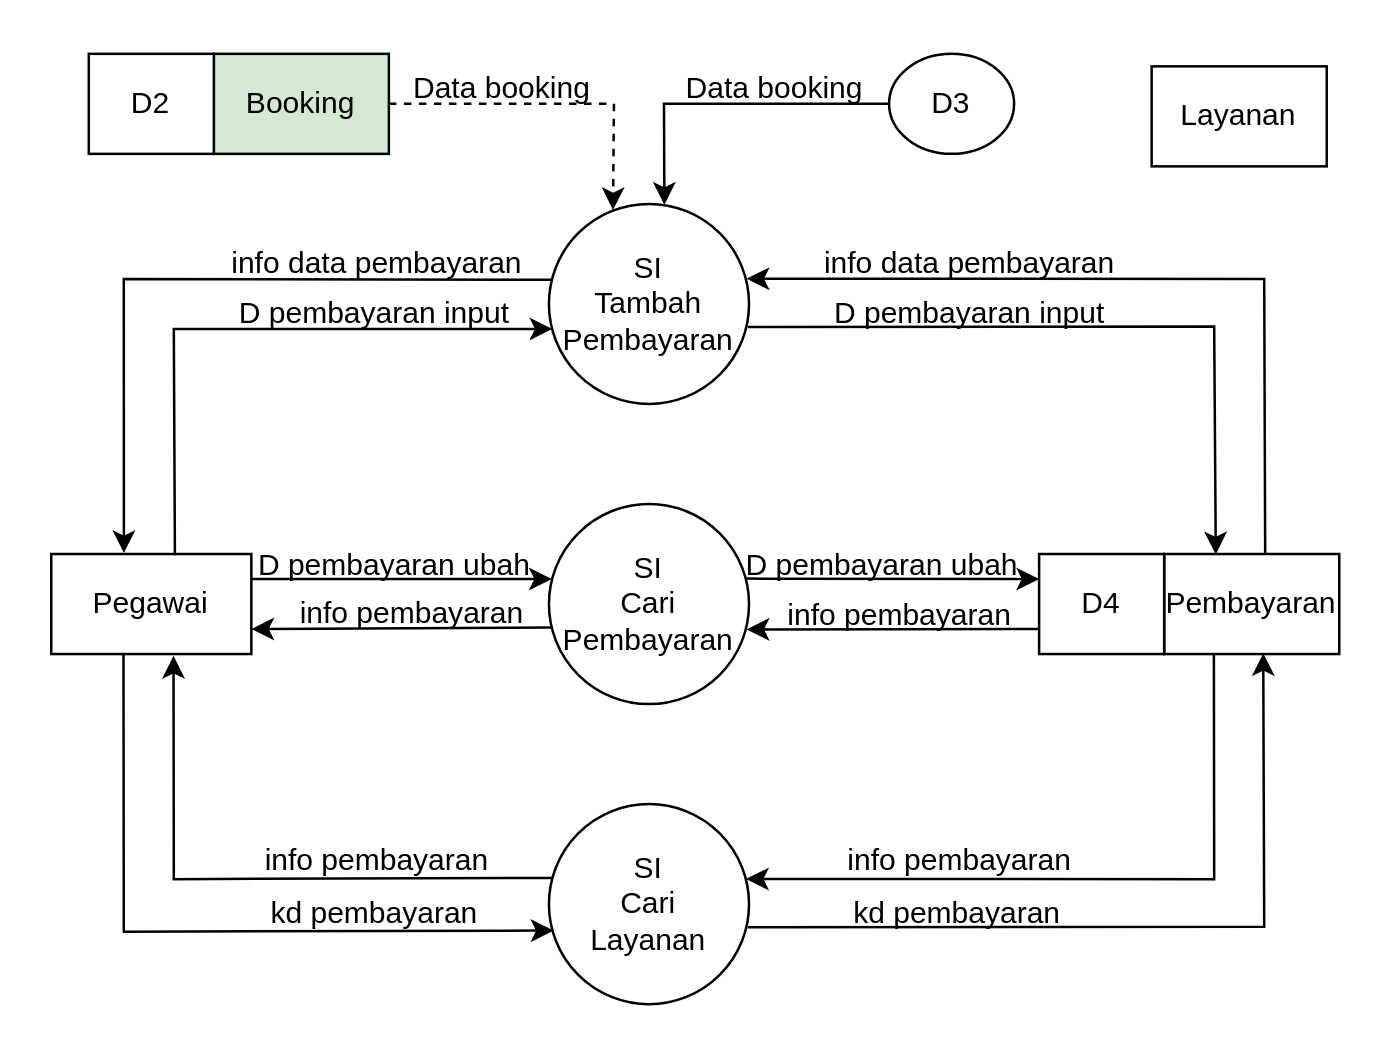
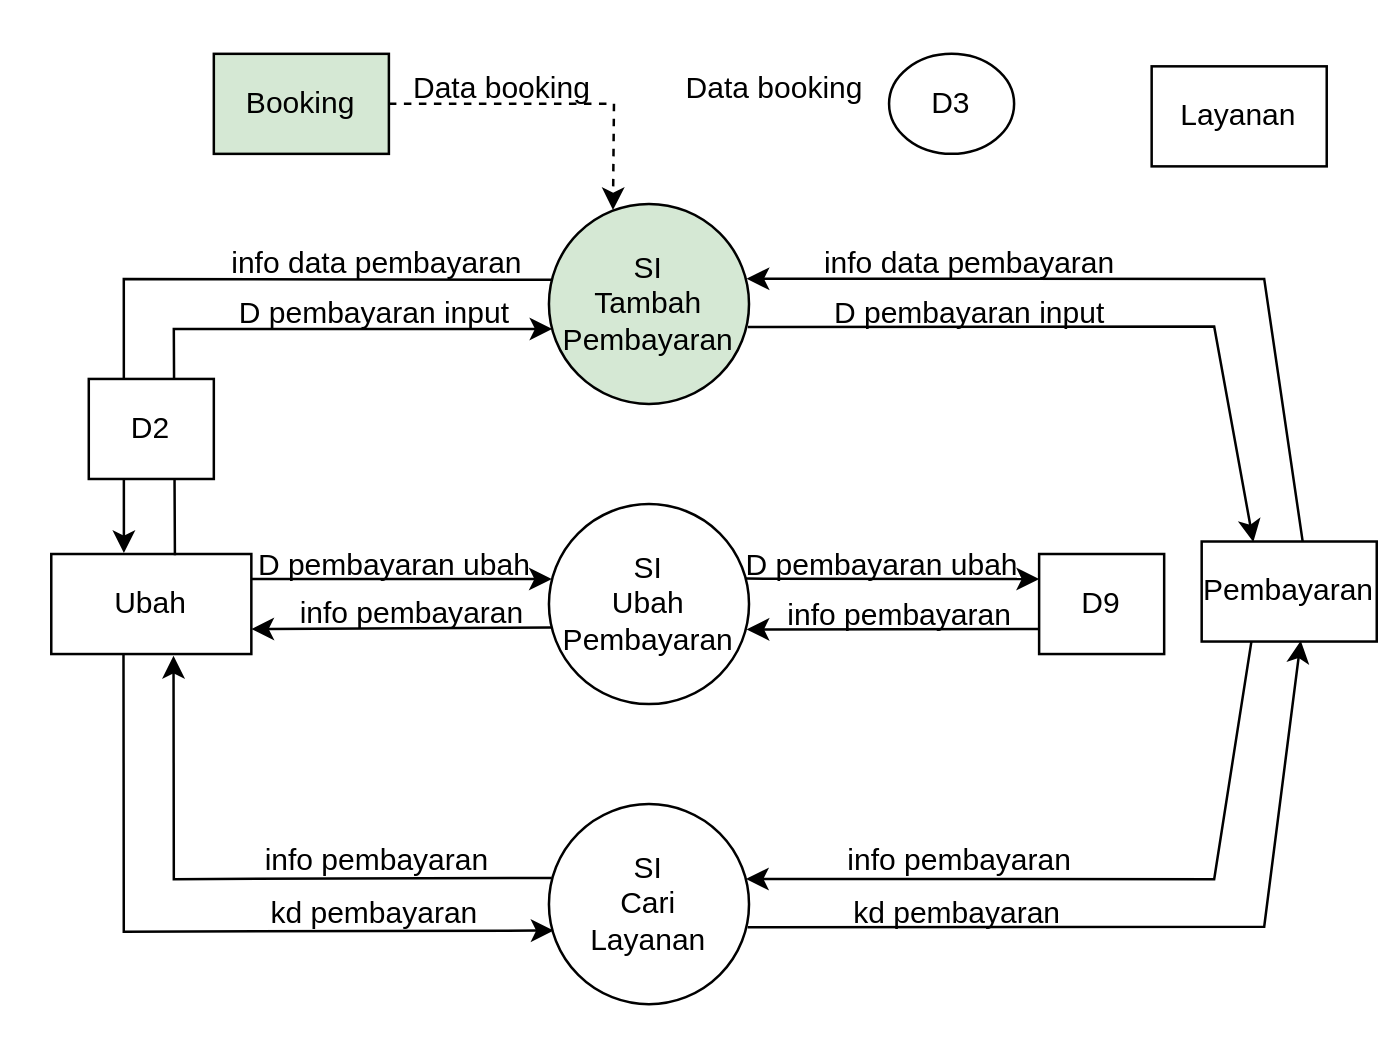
(151, 104) -> (151, 429)
(734, 104) -> none
(649, 304) -> (649, 304)
(151, 604) -> (151, 604)
(649, 604) -> (649, 604)
(1101, 604) -> (1101, 604)
(1251, 604) -> (1289, 591)
